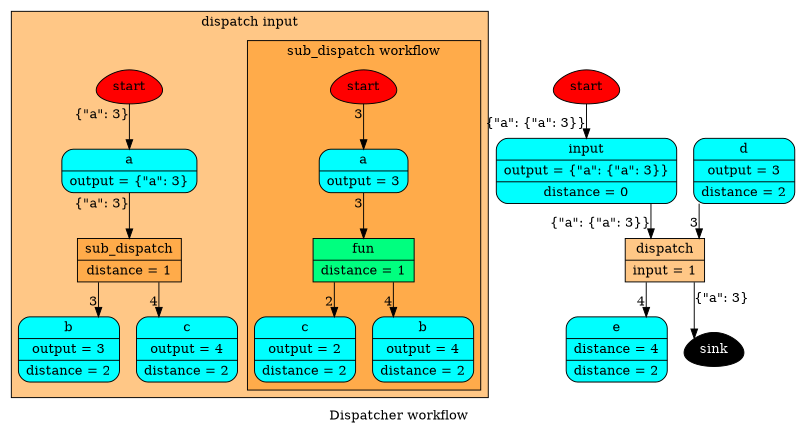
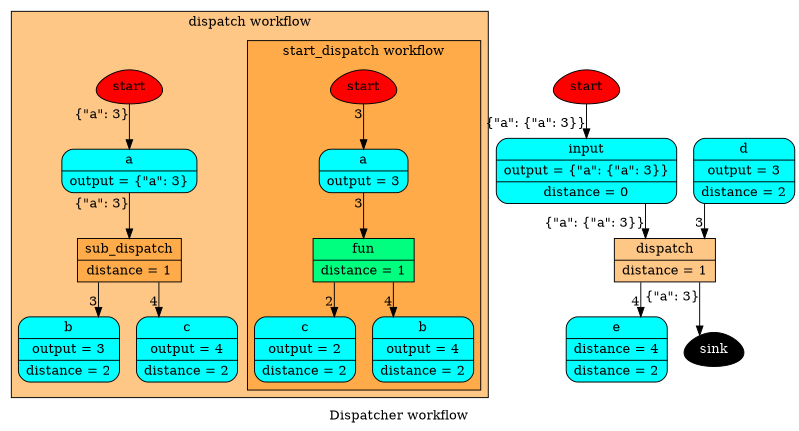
(250, 22) -> (250, 22)
(364, 51) -> (364, 51)
(665, 271) -> (665, 271)
